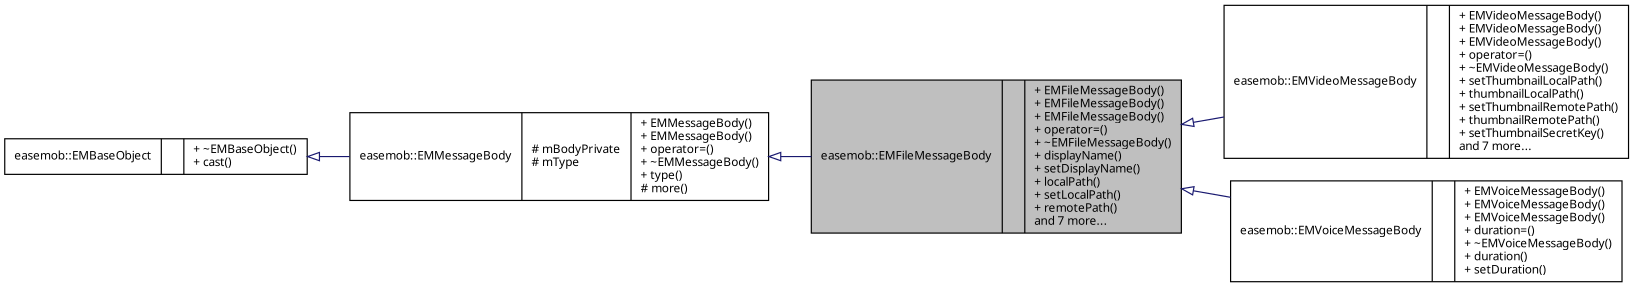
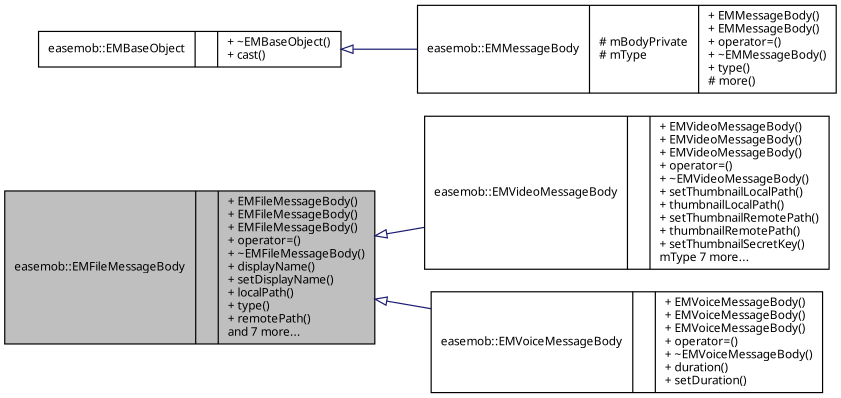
(1496, 146) -> (705, 257)
(796, 157) -> none
(1078, 195) -> (249, 306)
(1500, 231) -> (702, 342)
